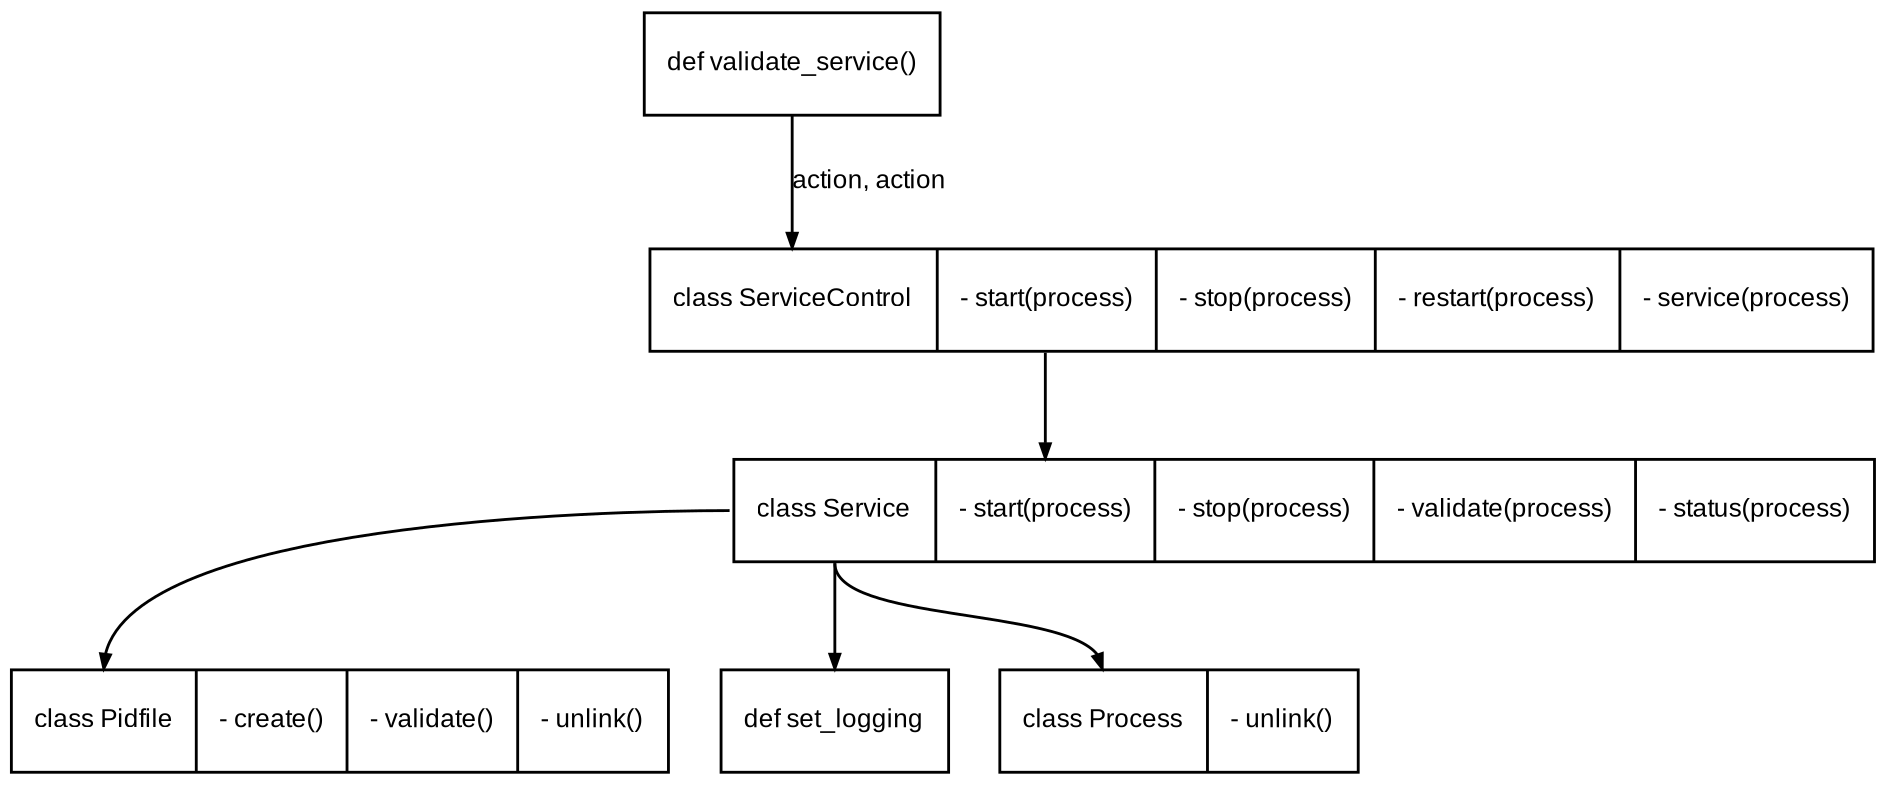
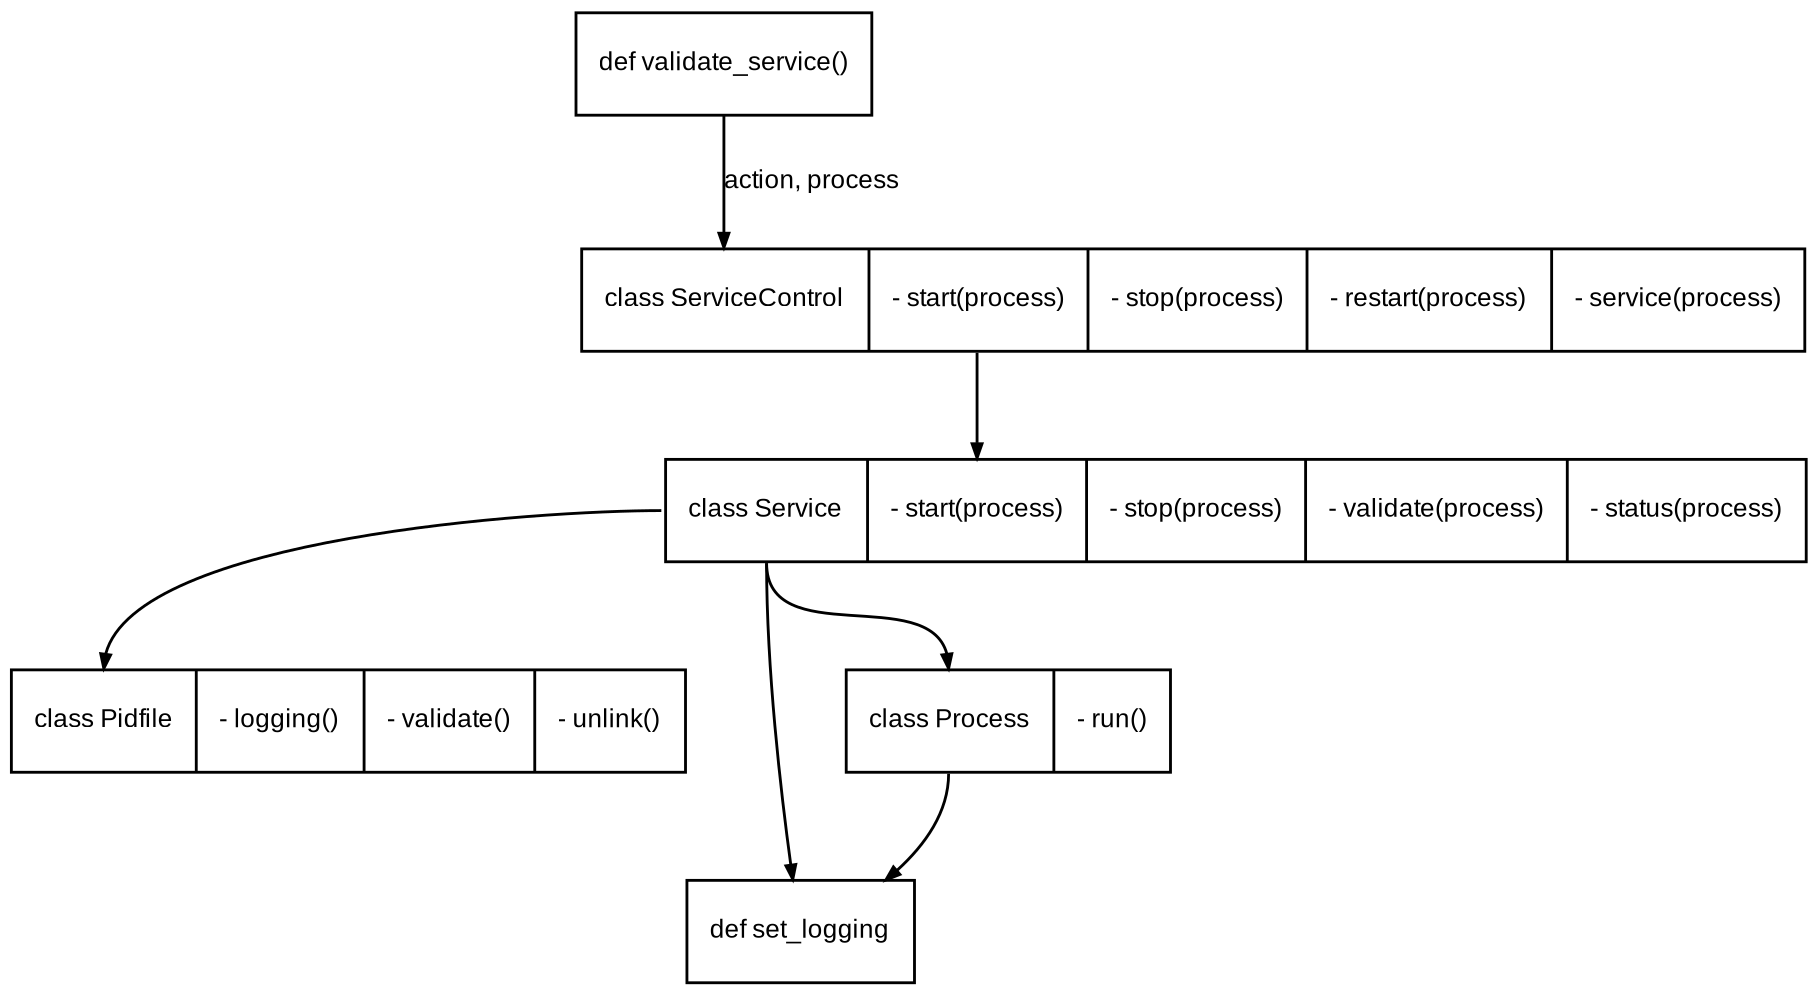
(870, 182) -> (812, 182)
(272, 720) -> (280, 720)
(1283, 720) -> (1112, 720)
none -> (933, 827)
